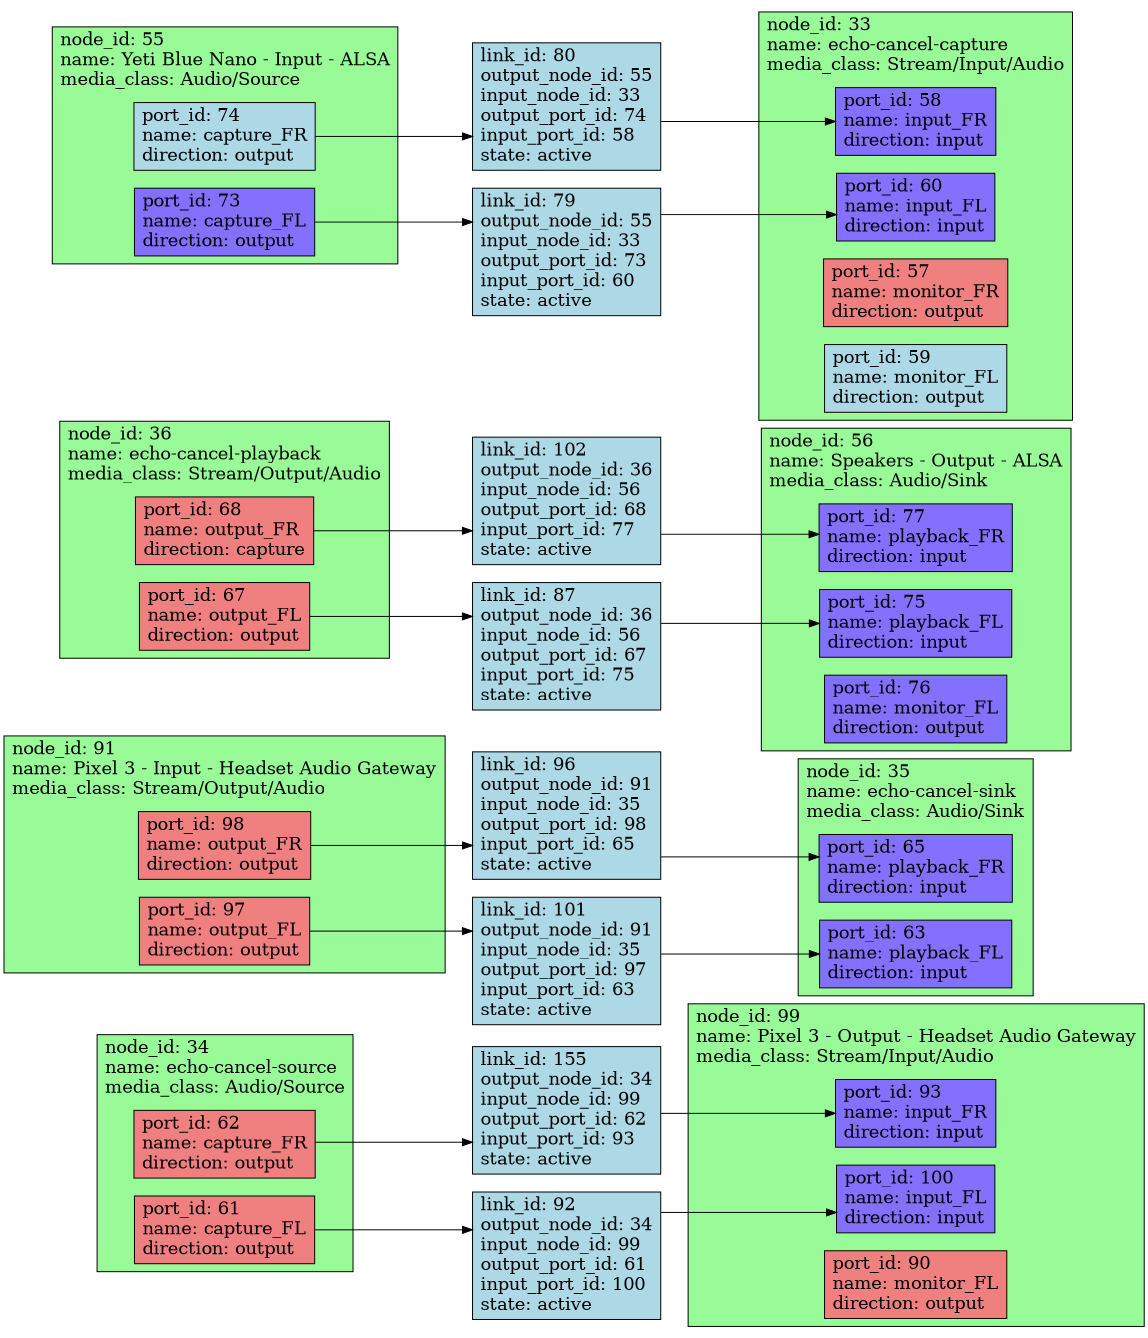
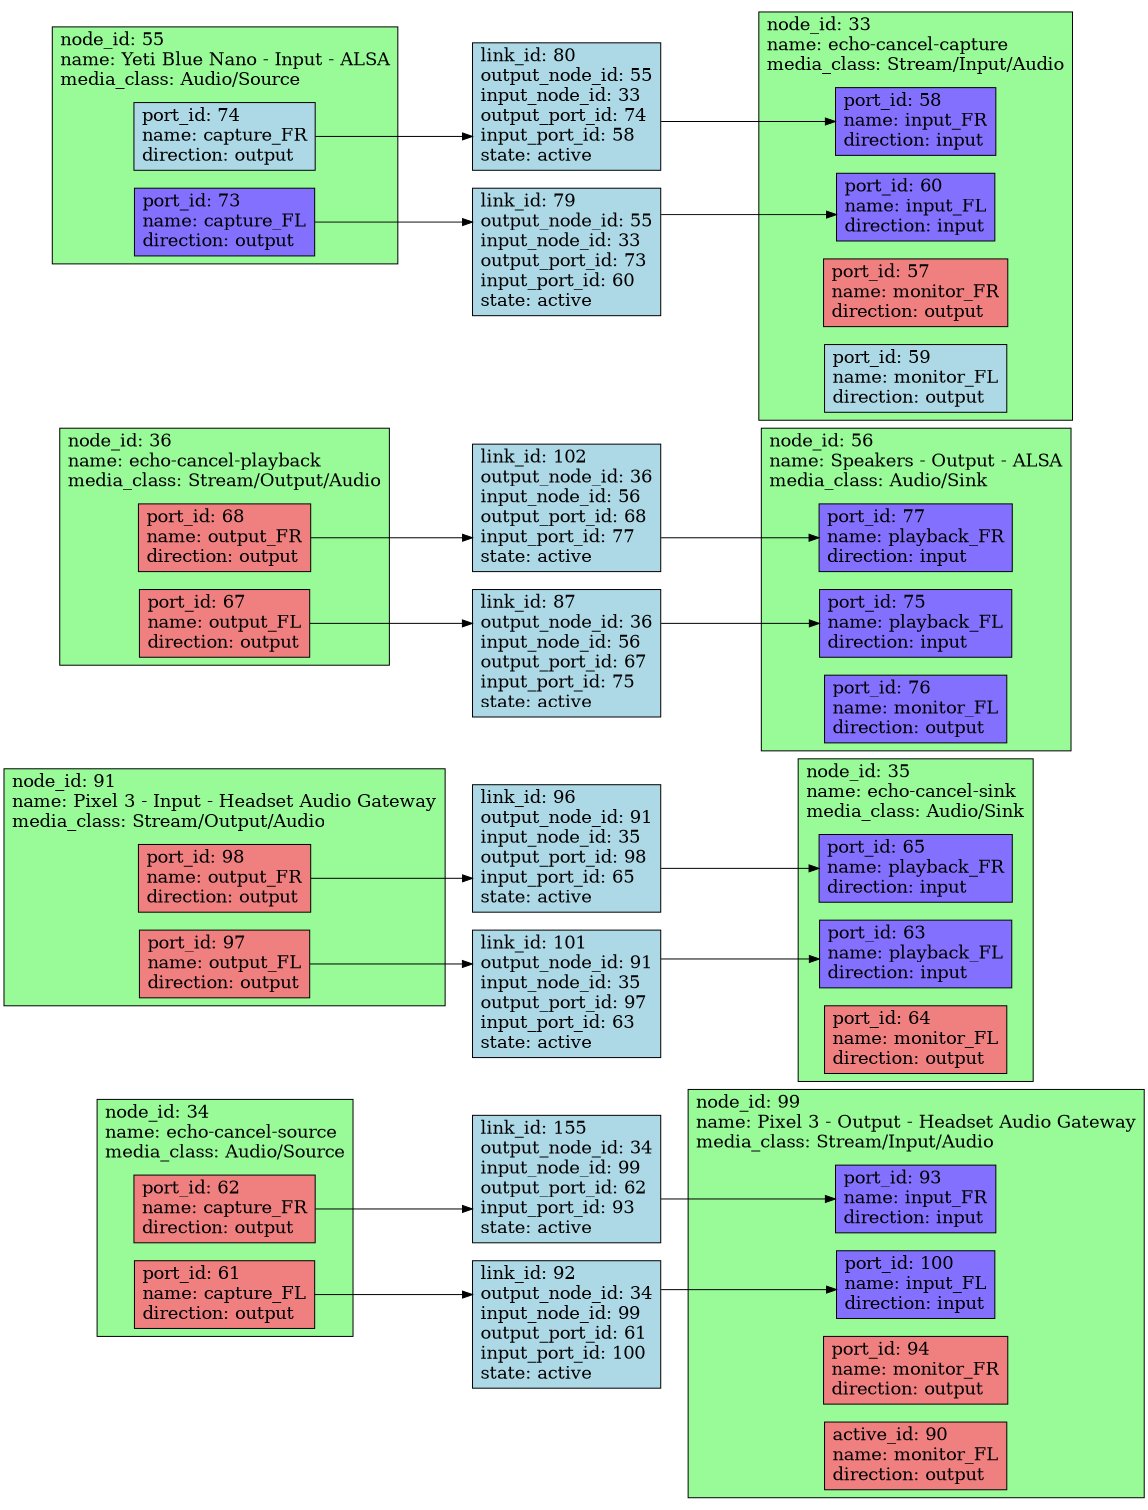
(225, 531) -> (225, 538)
none -> (916, 1040)
(916, 1285) -> (916, 1456)
none -> (916, 1370)
